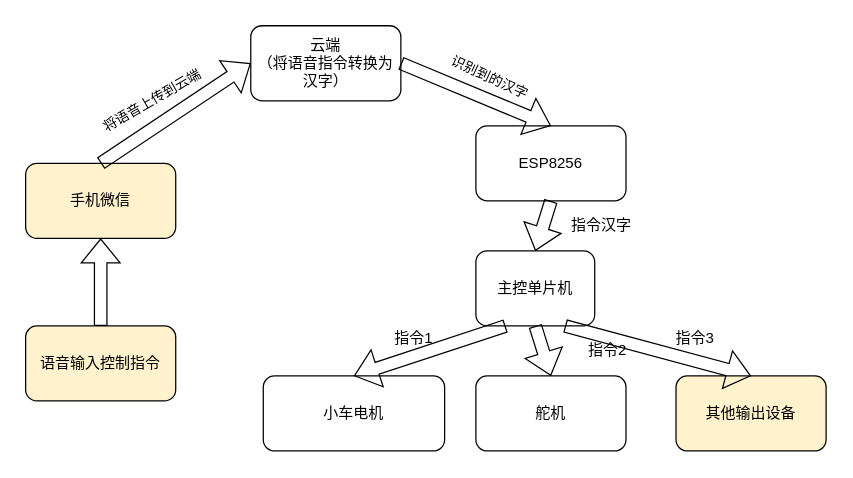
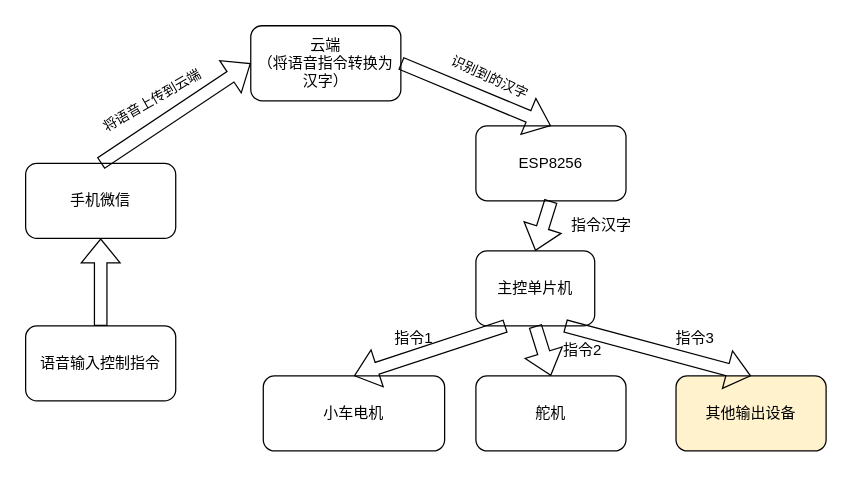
(101, 201) -> (101, 201)
(607, 351) -> (582, 351)
(101, 363) -> (101, 363)
